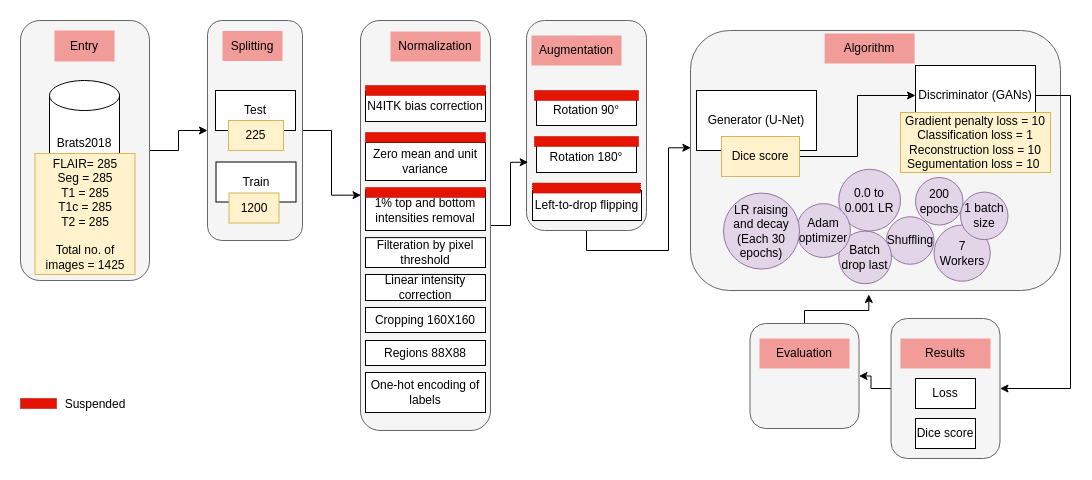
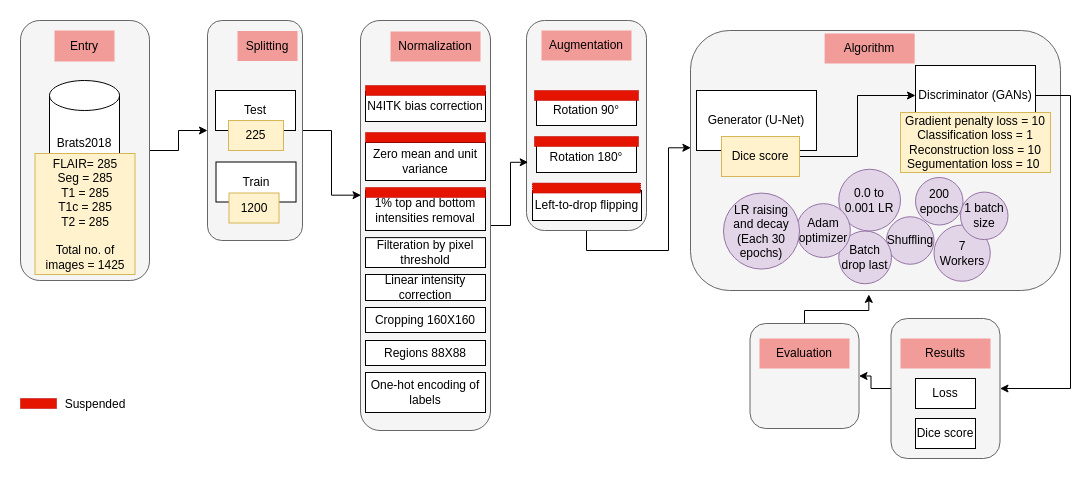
(253, 46) -> (268, 46)
(577, 51) -> (587, 46)
